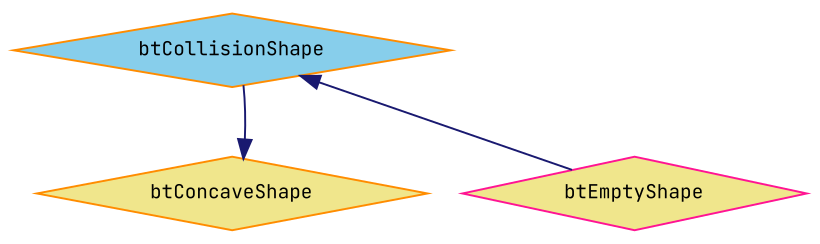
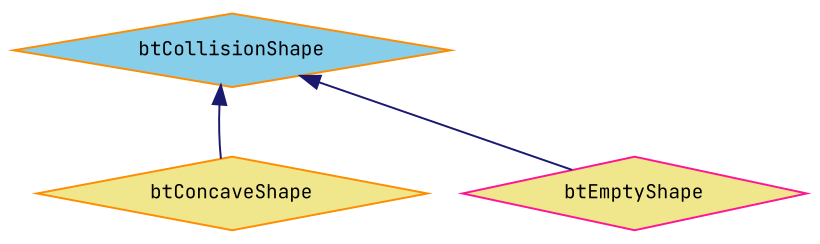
(245, 112) -> (219, 132)
